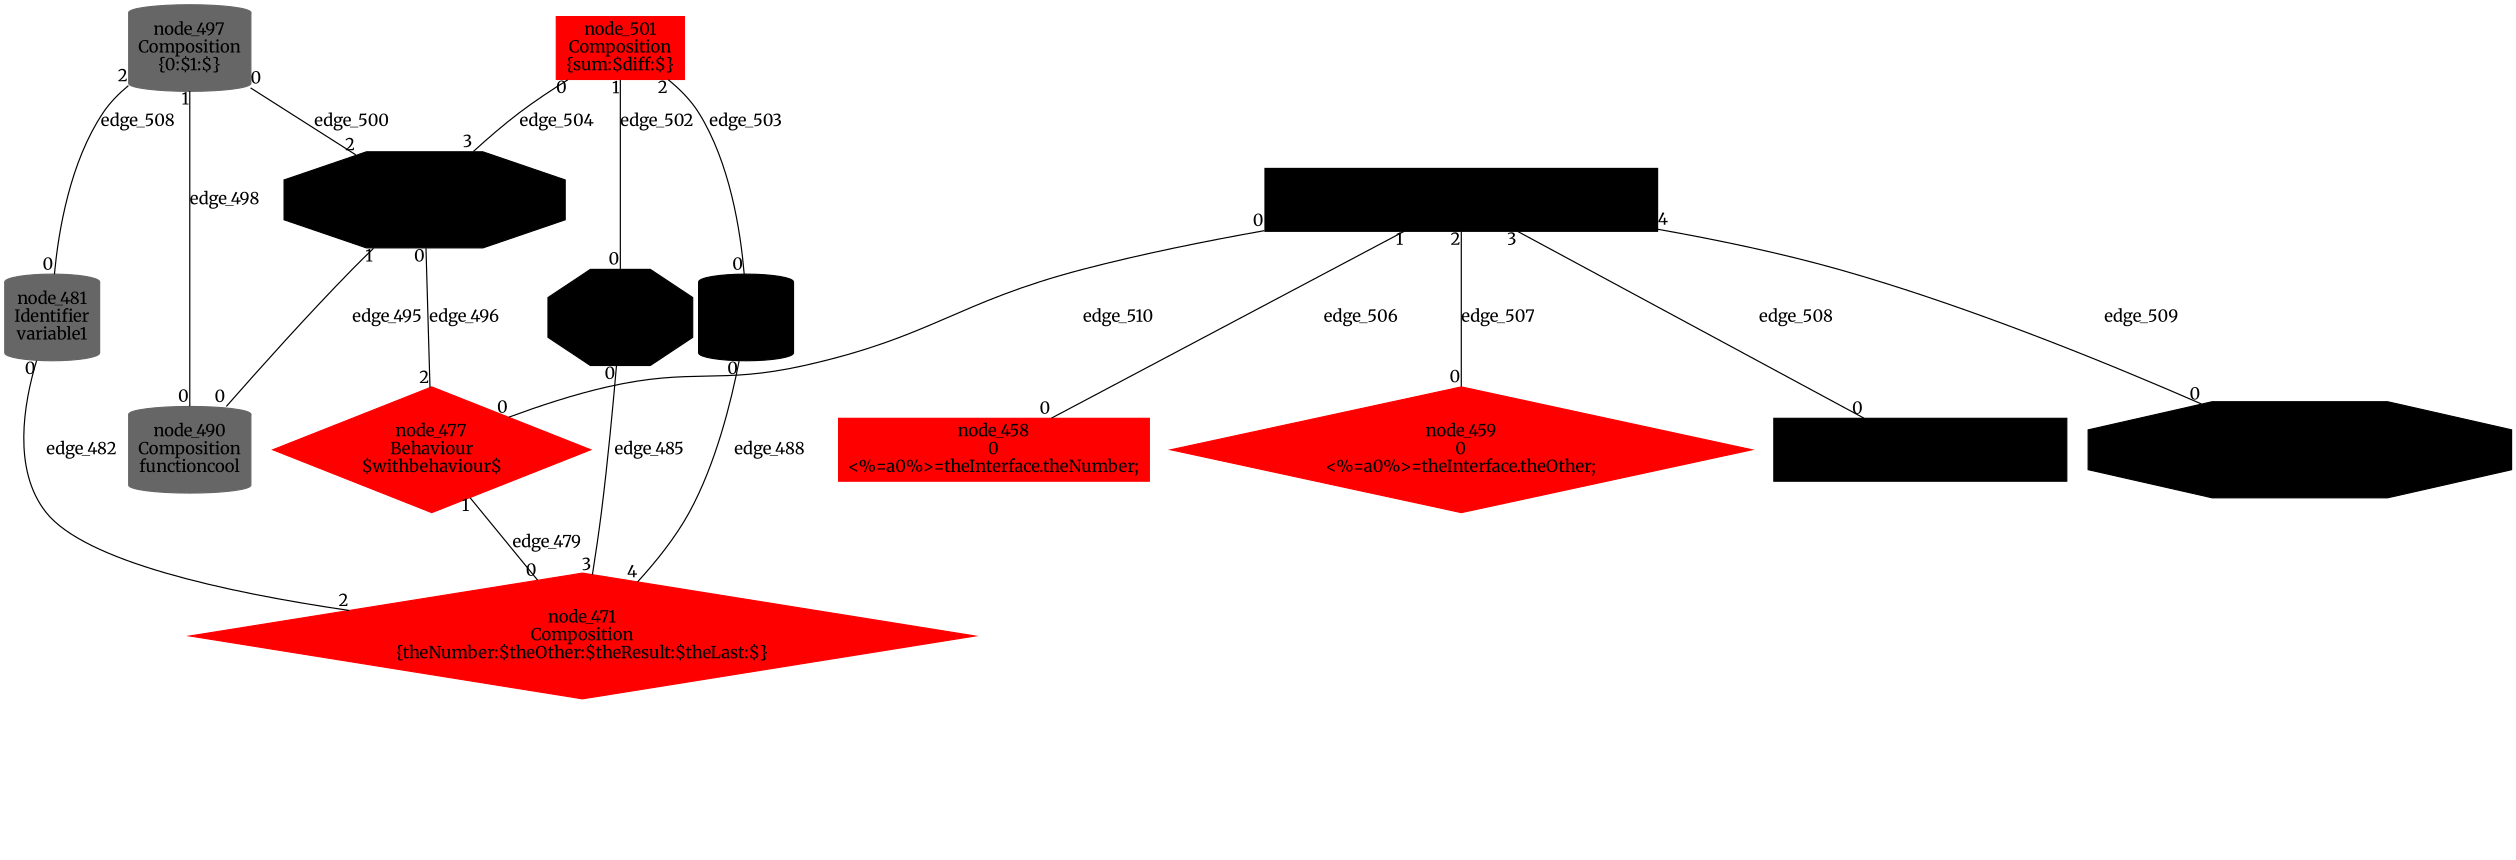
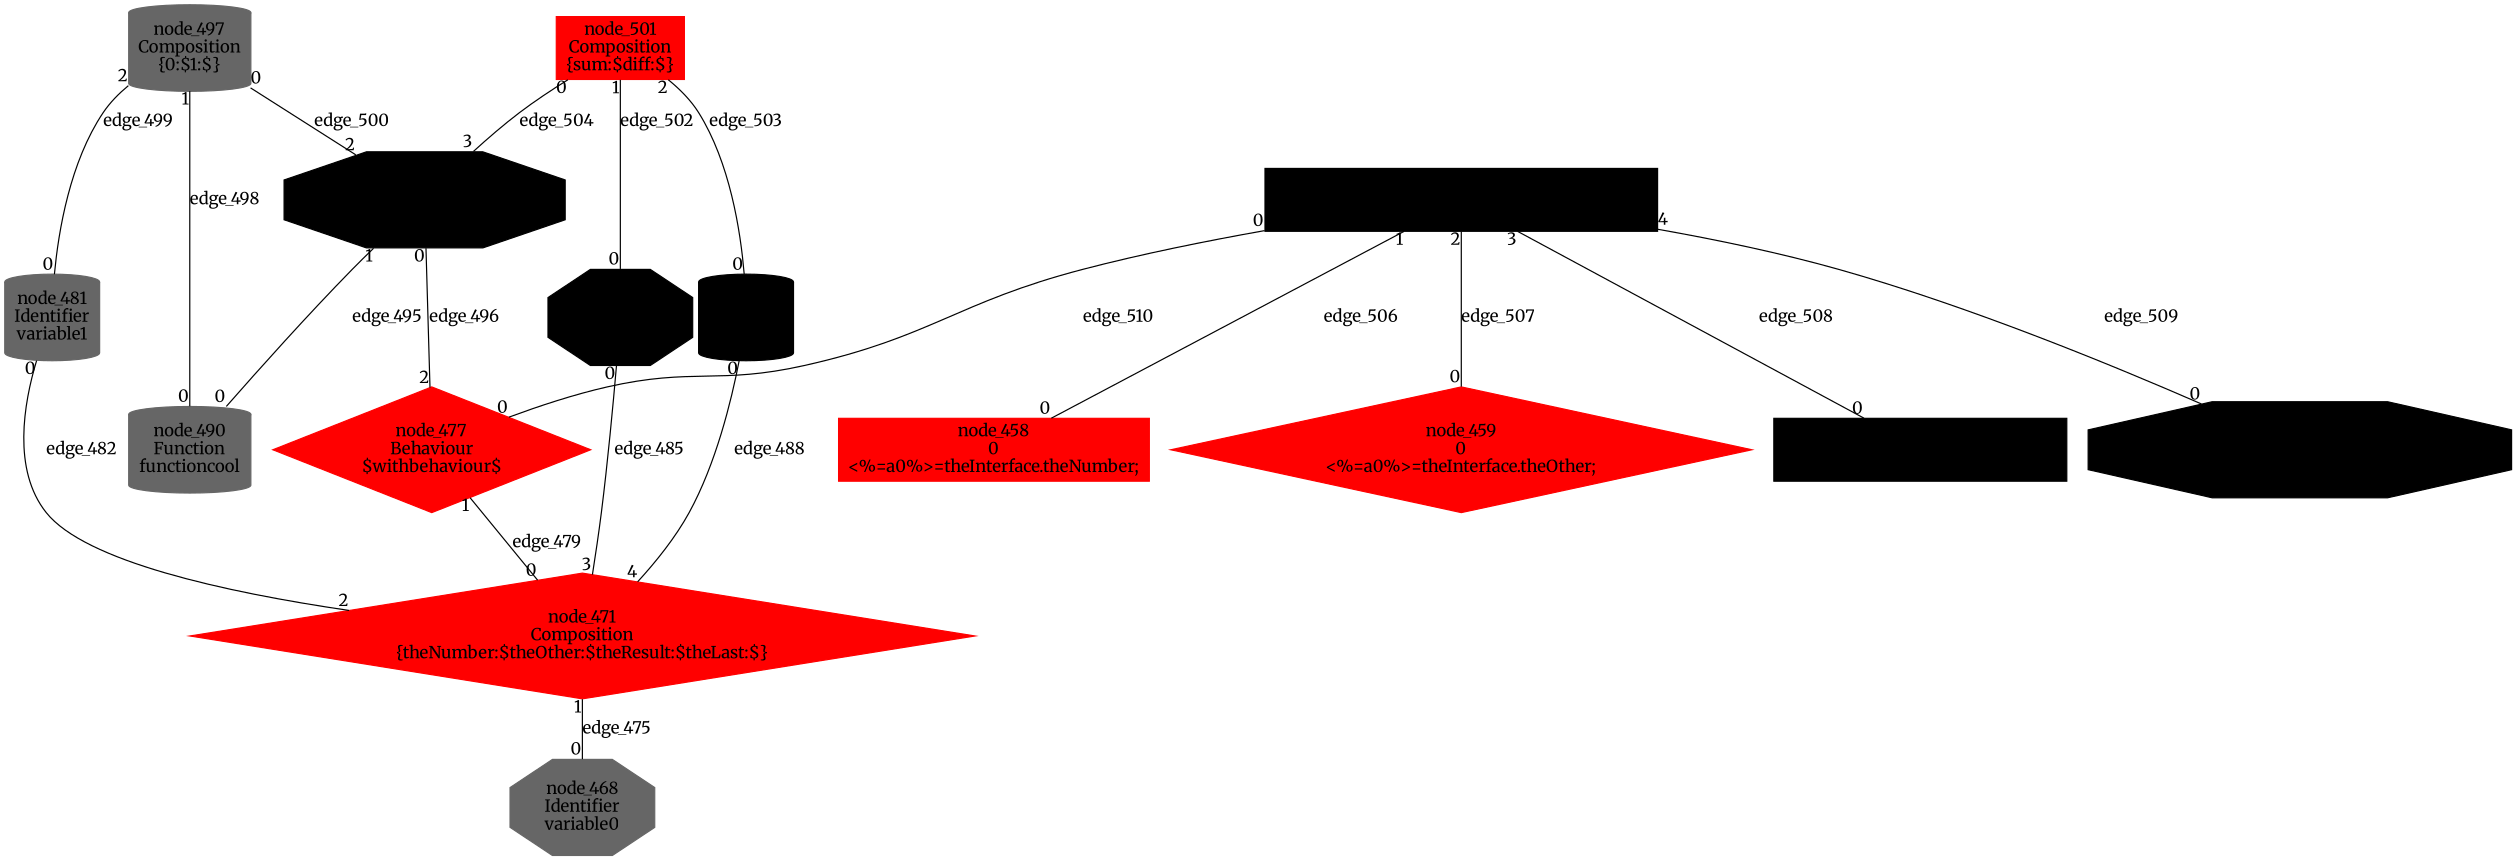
(138, 121) -> (138, 121)
(190, 450) -> (190, 450)
none -> (582, 807)
